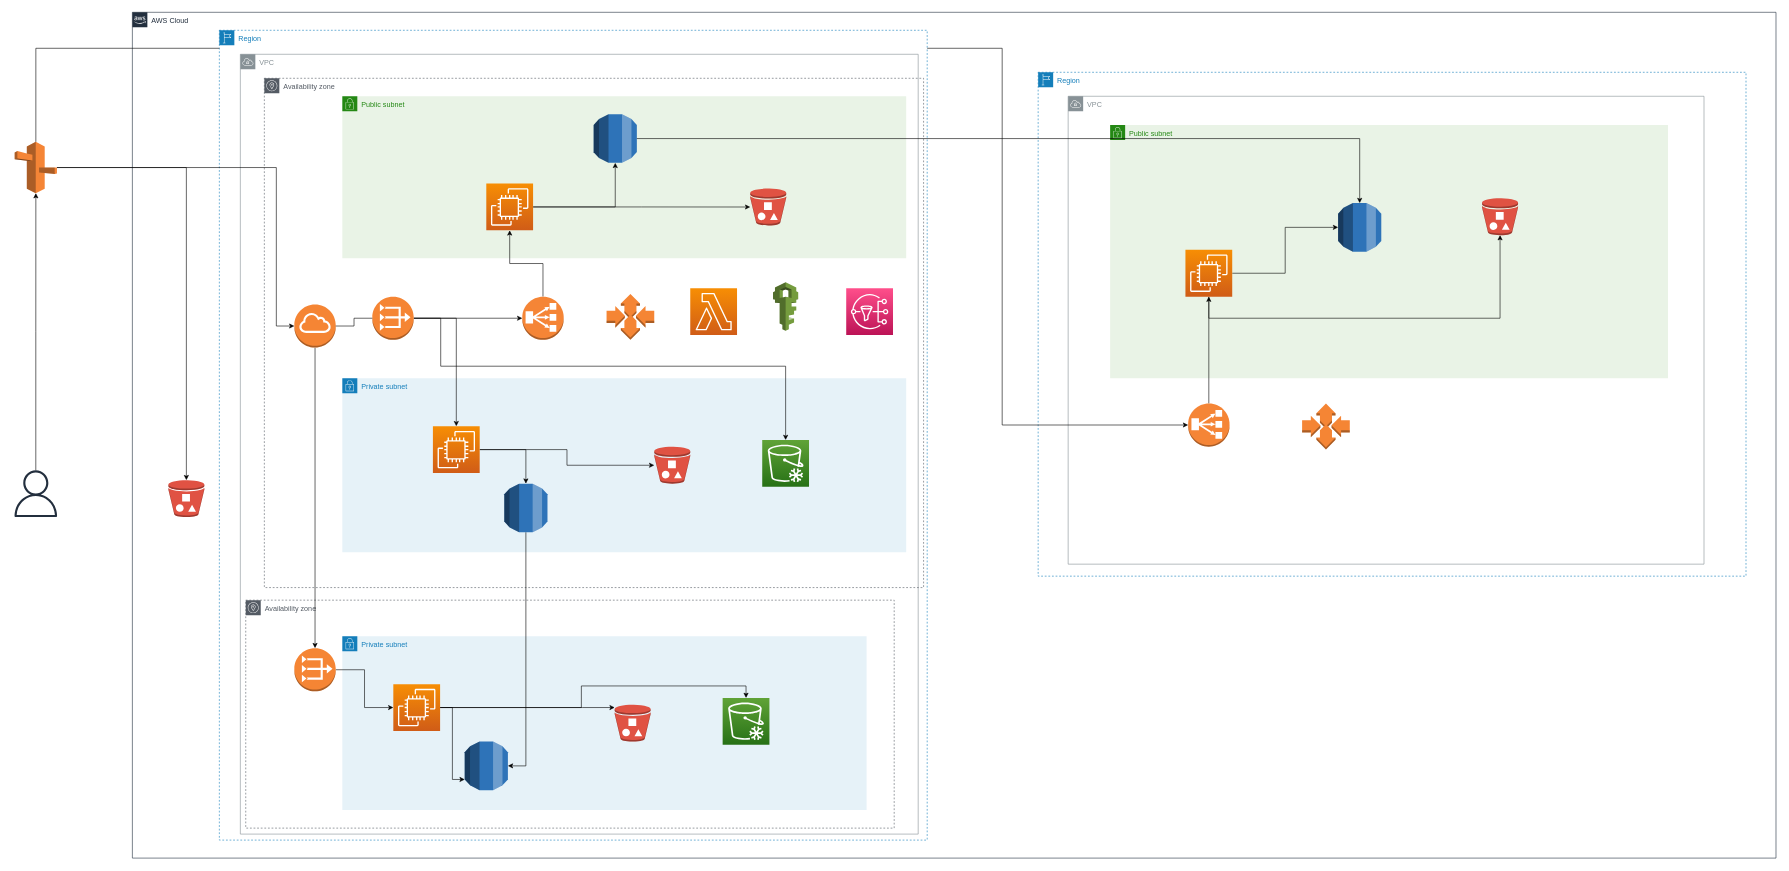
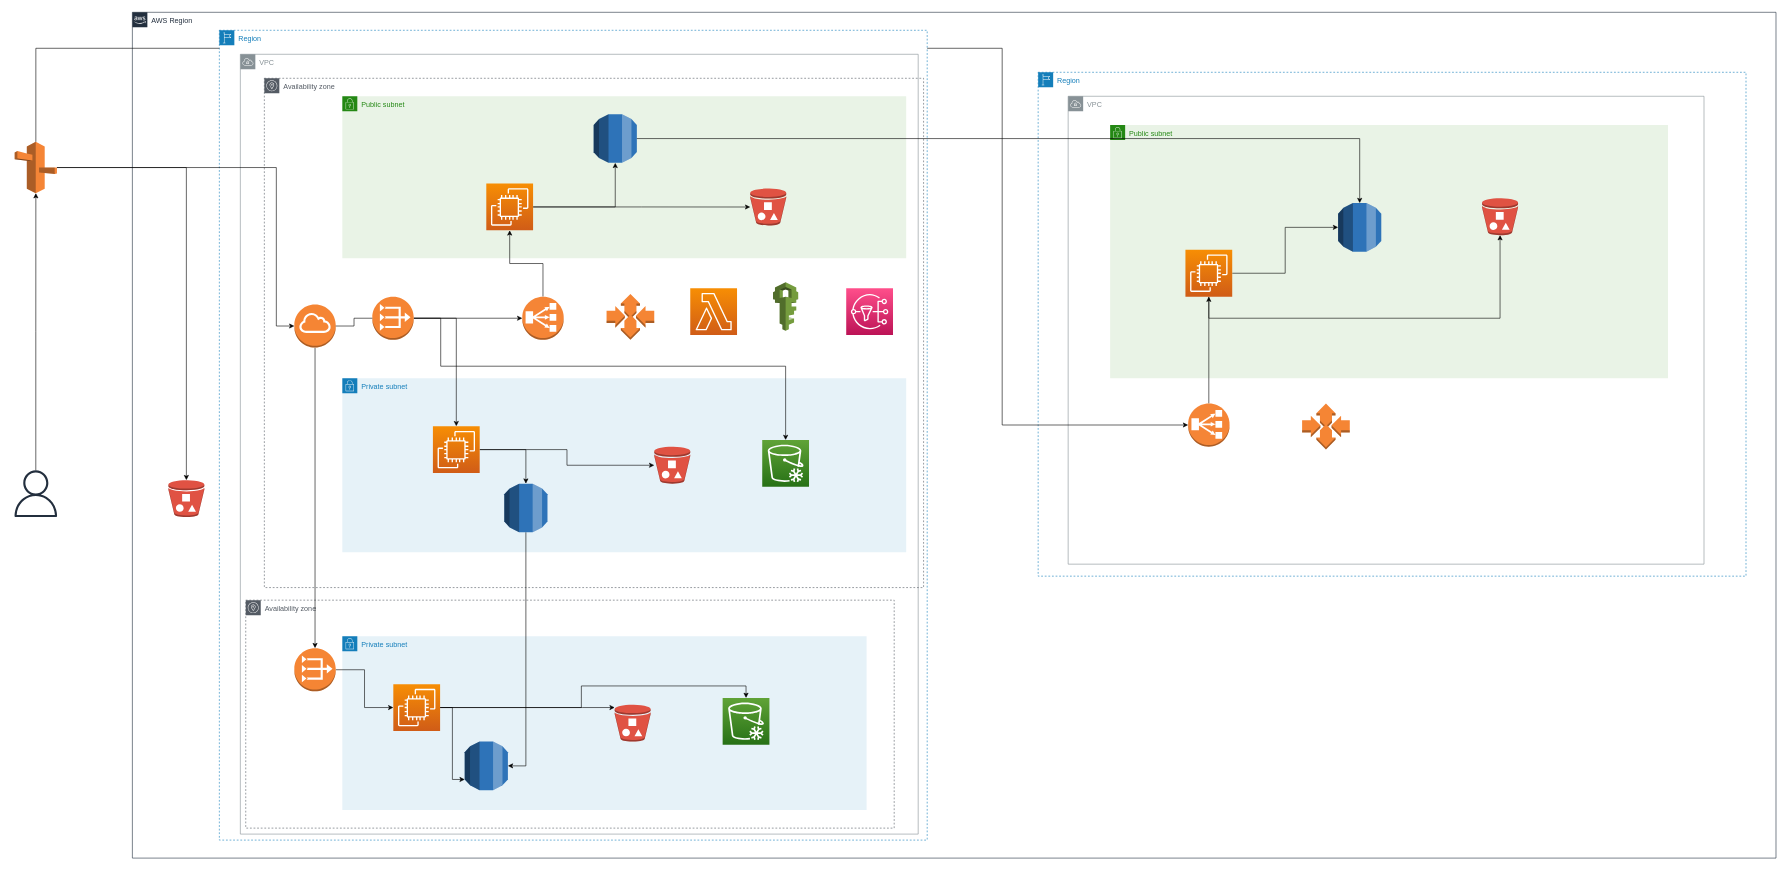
(168, 21) -> (170, 21)
